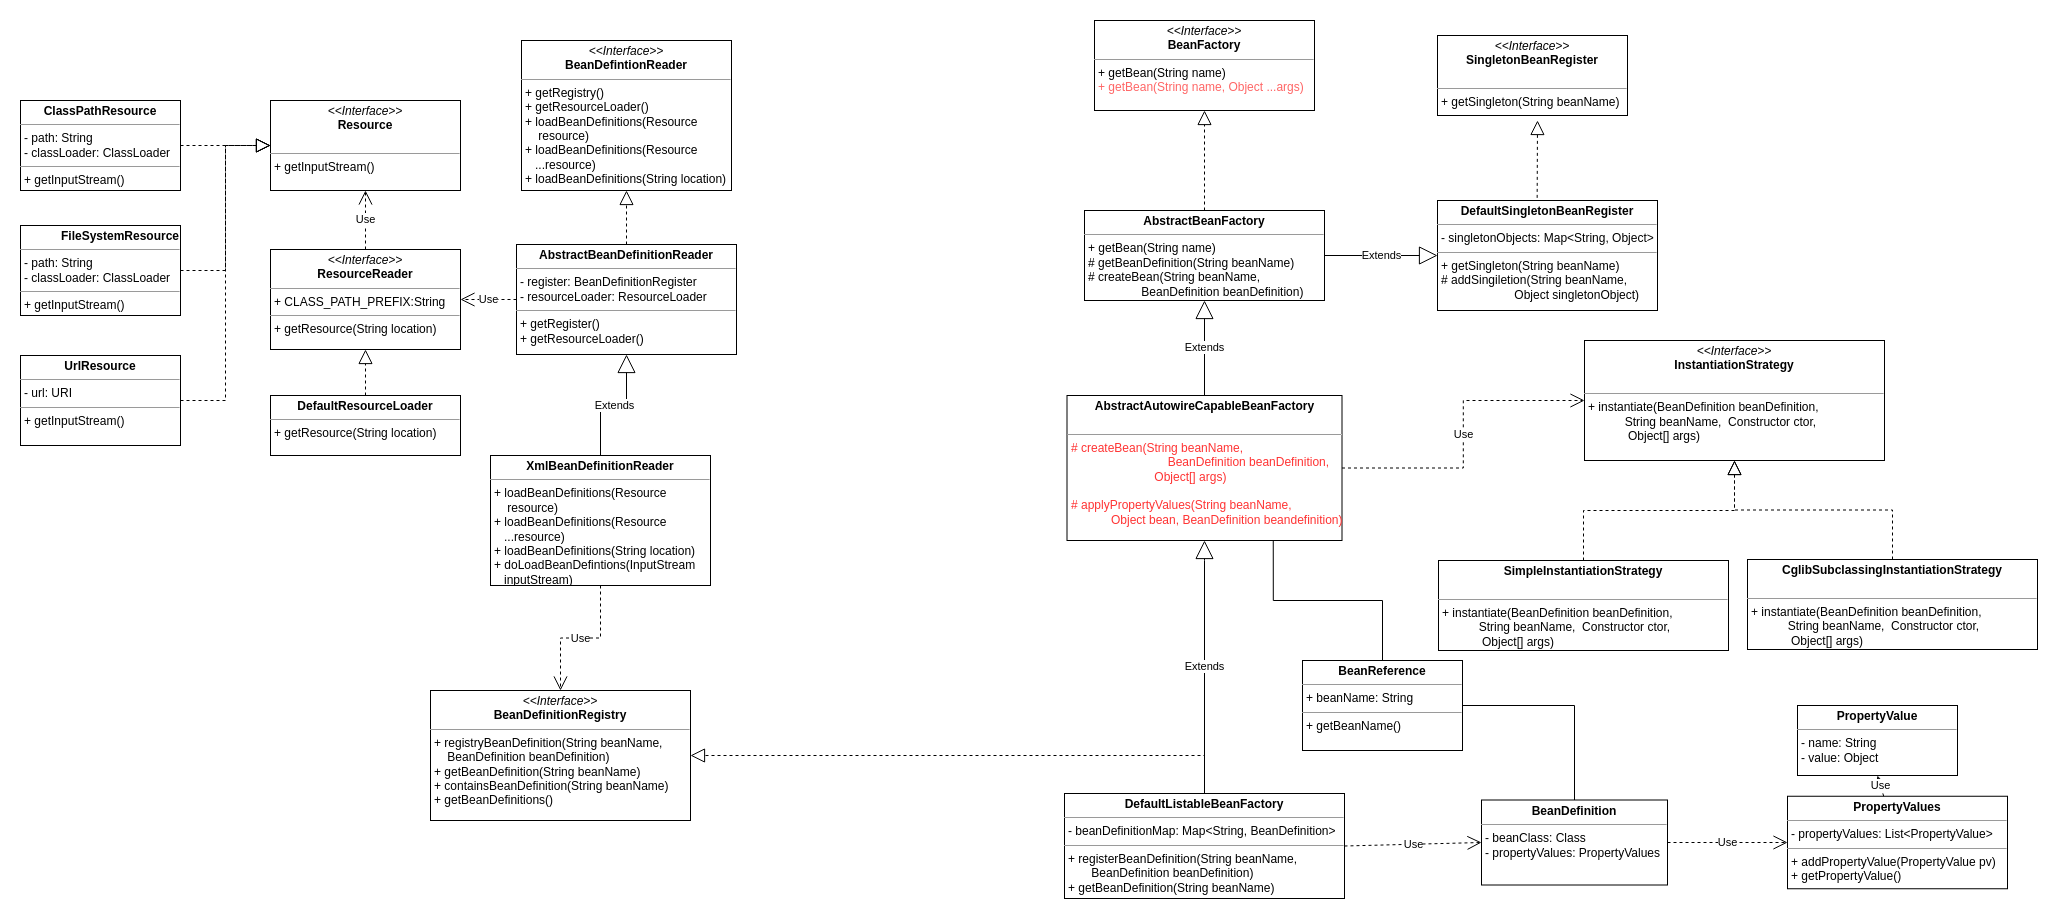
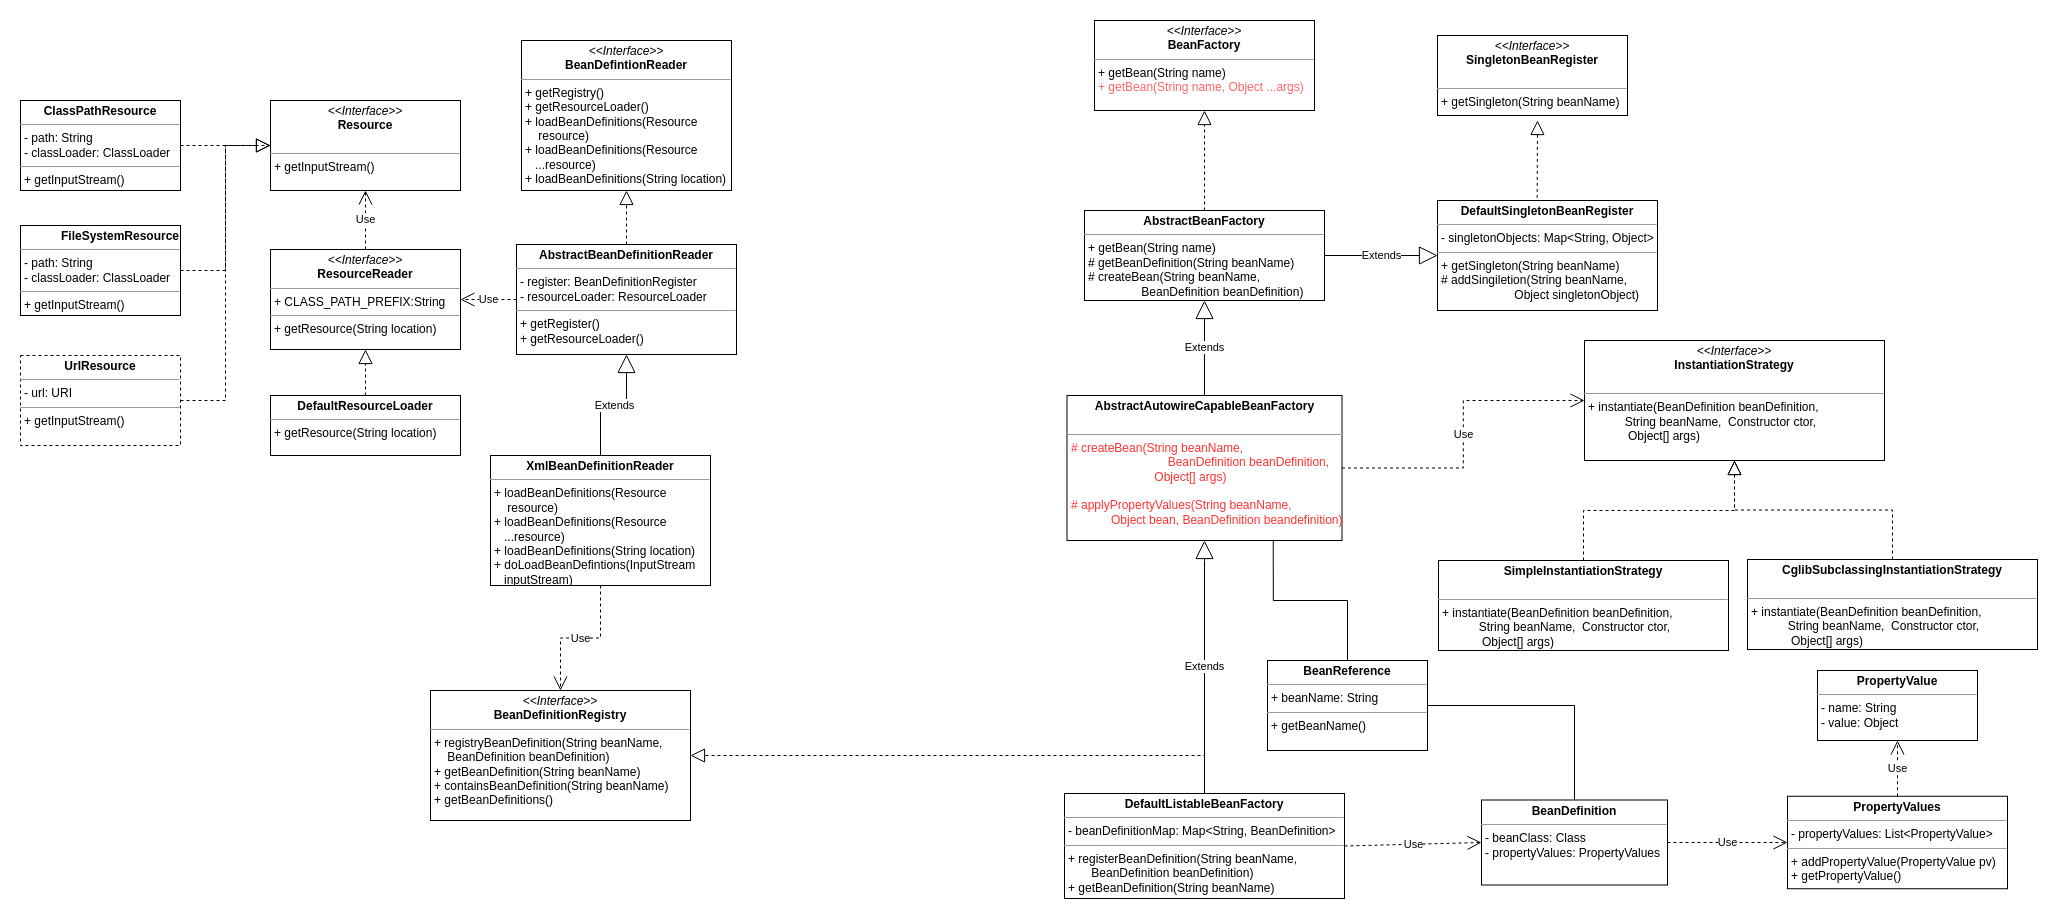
(101, 401) -> (101, 401)
(182, 401) -> (261, 146)
(1383, 706) -> (1348, 706)
(1878, 741) -> (1898, 706)
